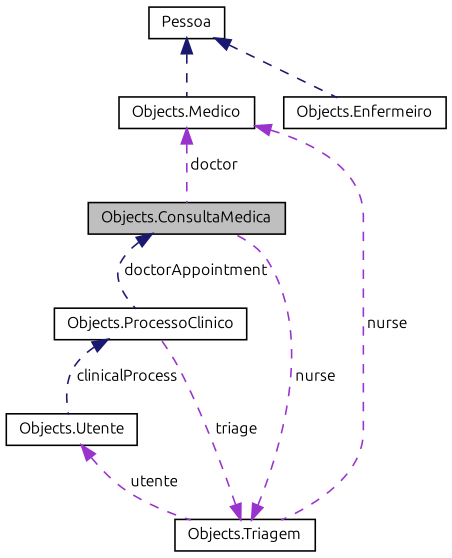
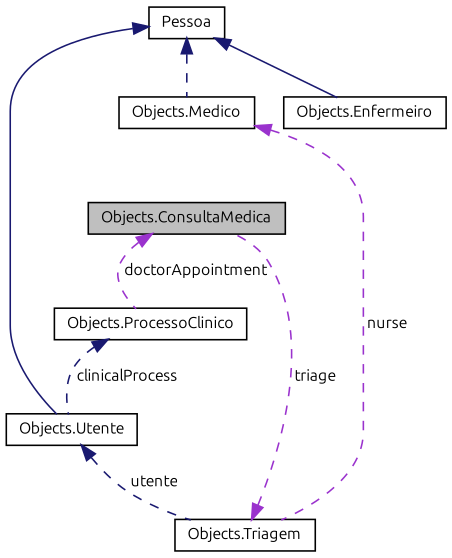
(283, 71) -> (283, 71)
(187, 174) -> none
none -> (10, 189)
(118, 274) -> (118, 274)
(314, 377) -> (314, 377)
(203, 420) -> none
(136, 497) -> (136, 497)
